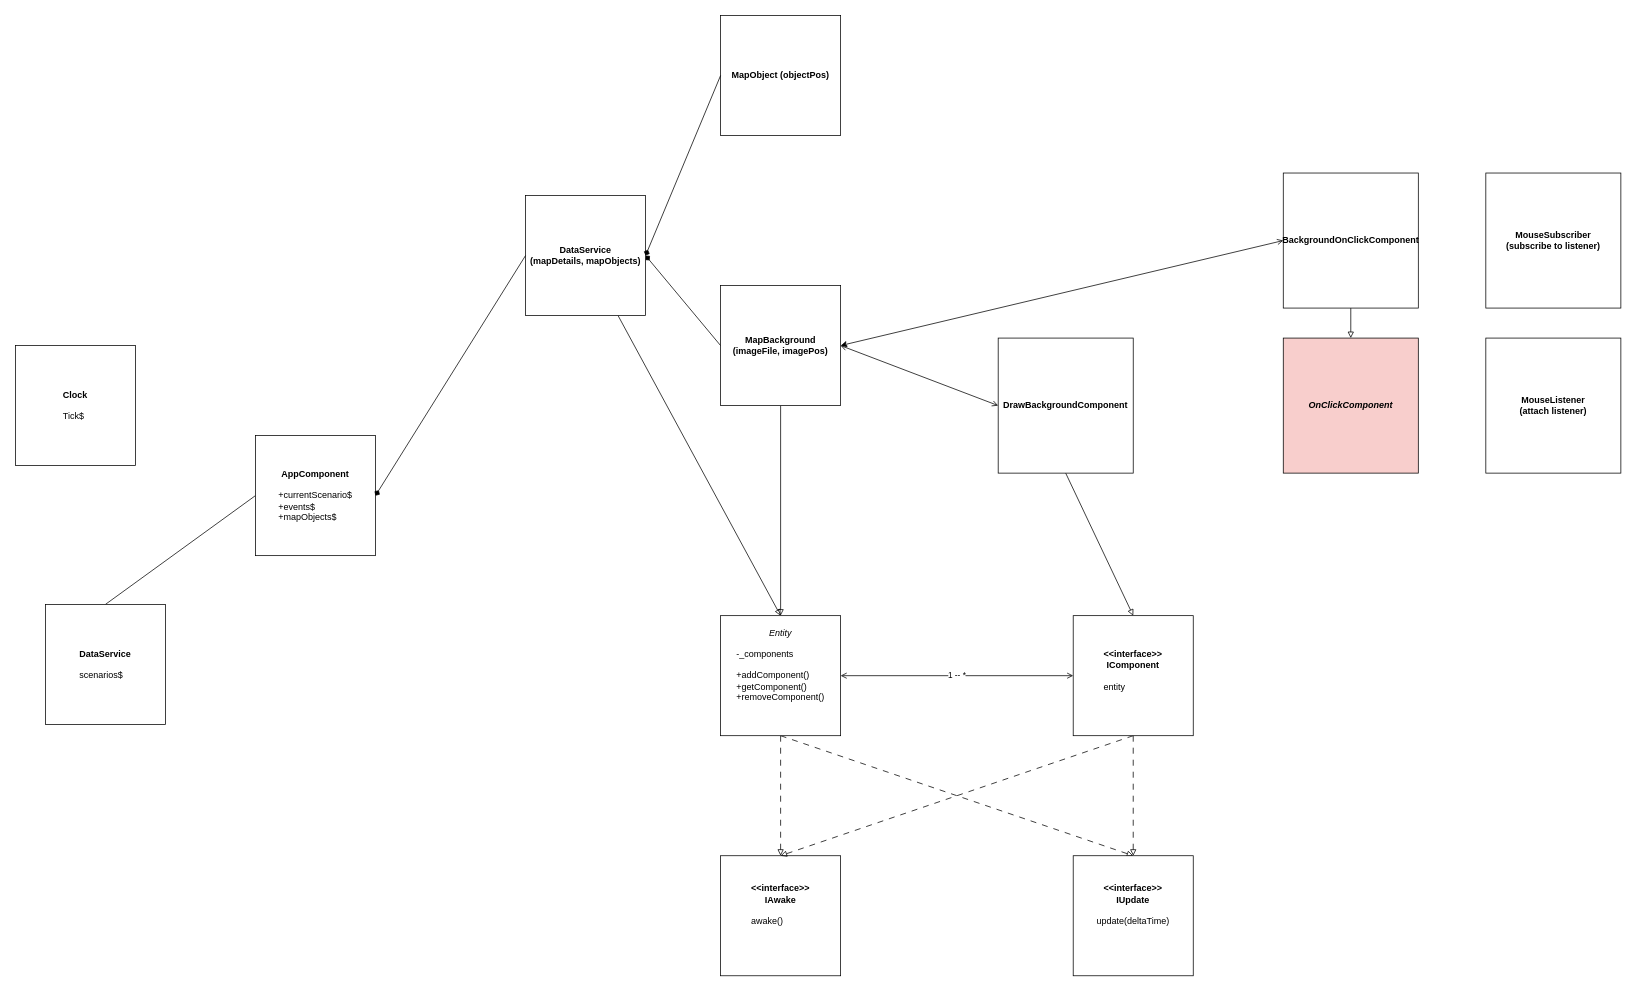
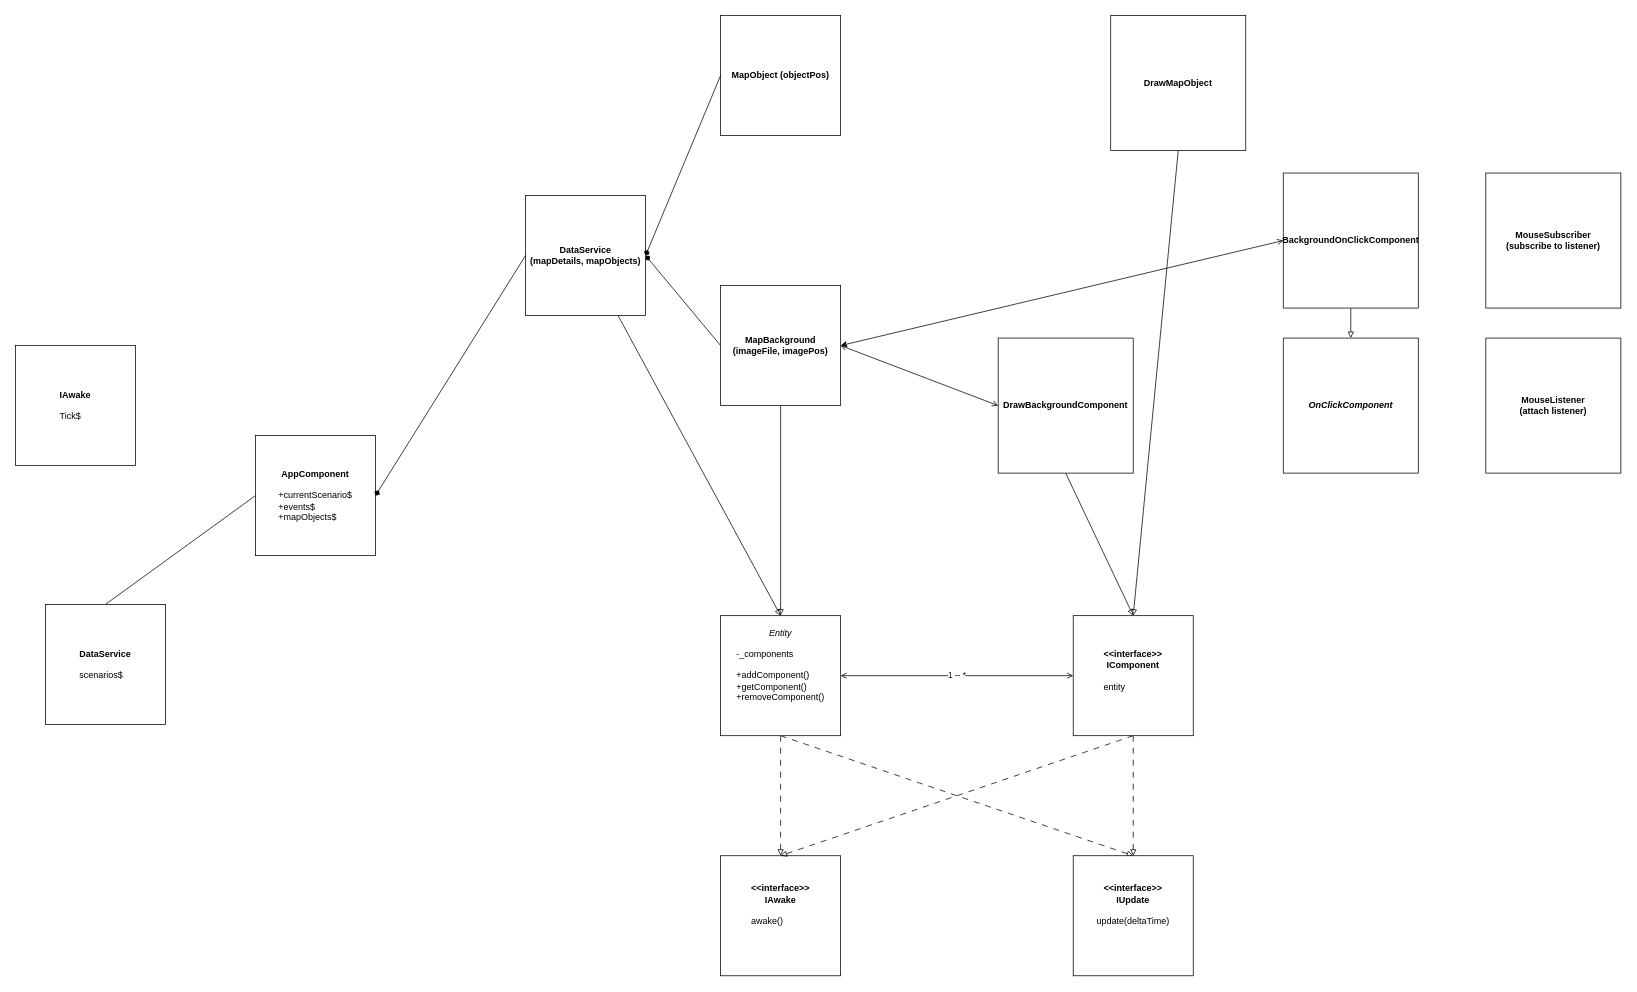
none -> (1178, 83)
none -> (1156, 379)
(75, 405) -> (75, 405)
(1350, 405) -> (1350, 405)
